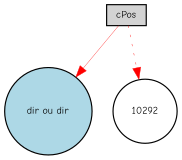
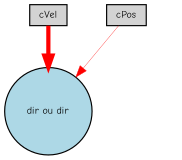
none -> (48, 15)
(145, 111) -> none
